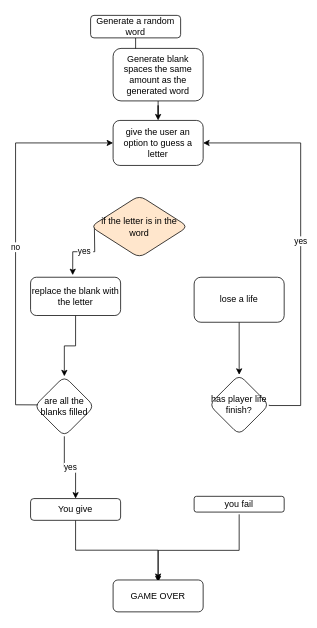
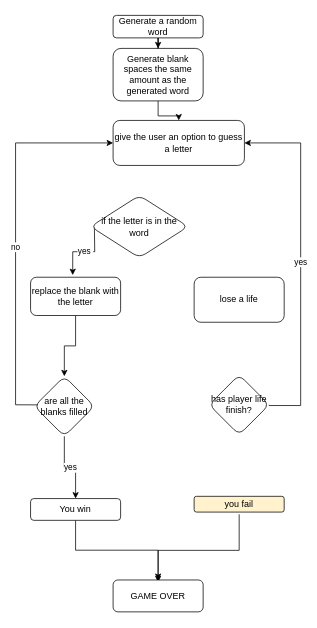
(135, 27) -> (158, 27)
(158, 143) -> (179, 143)
(139, 227) -> (139, 227)
(239, 368) -> none
(239, 504) -> (239, 504)
(75, 510) -> (75, 510)
